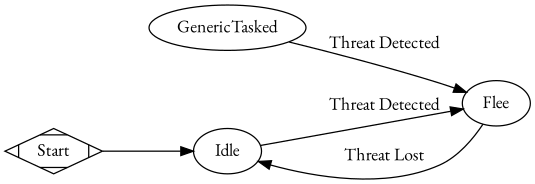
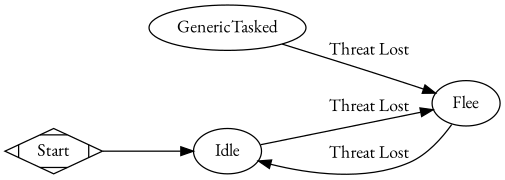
(384, 43) -> (369, 50)
(384, 105) -> (369, 106)
